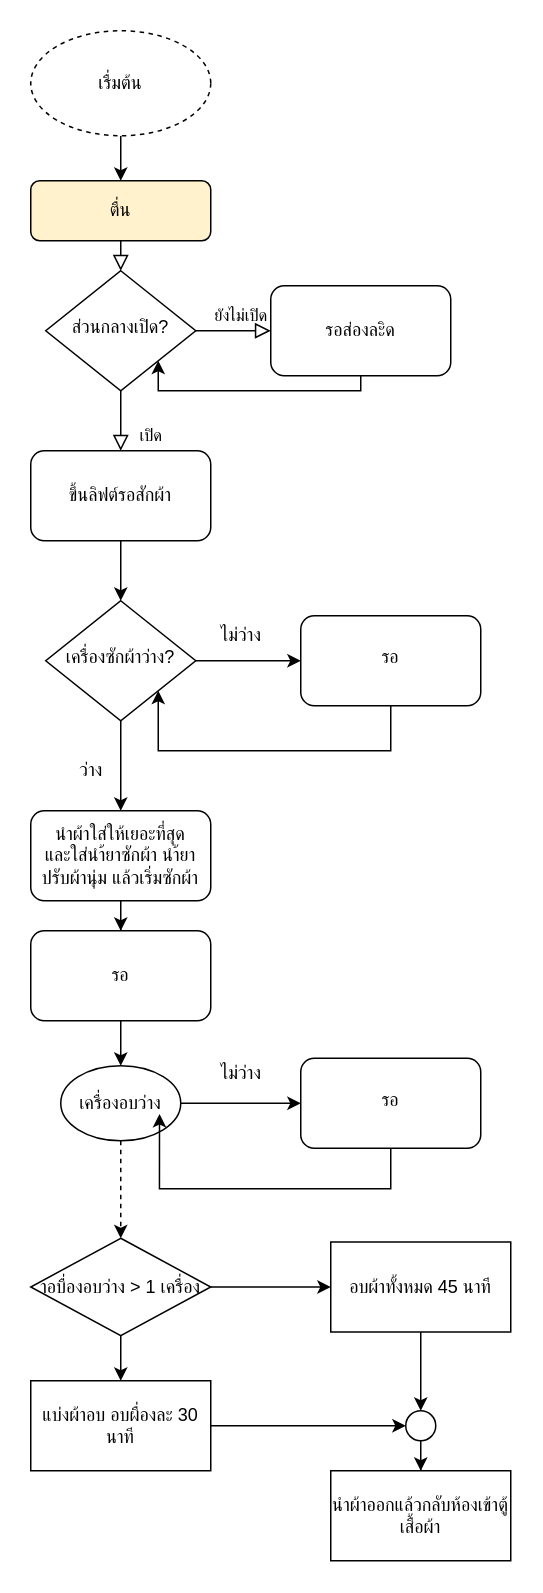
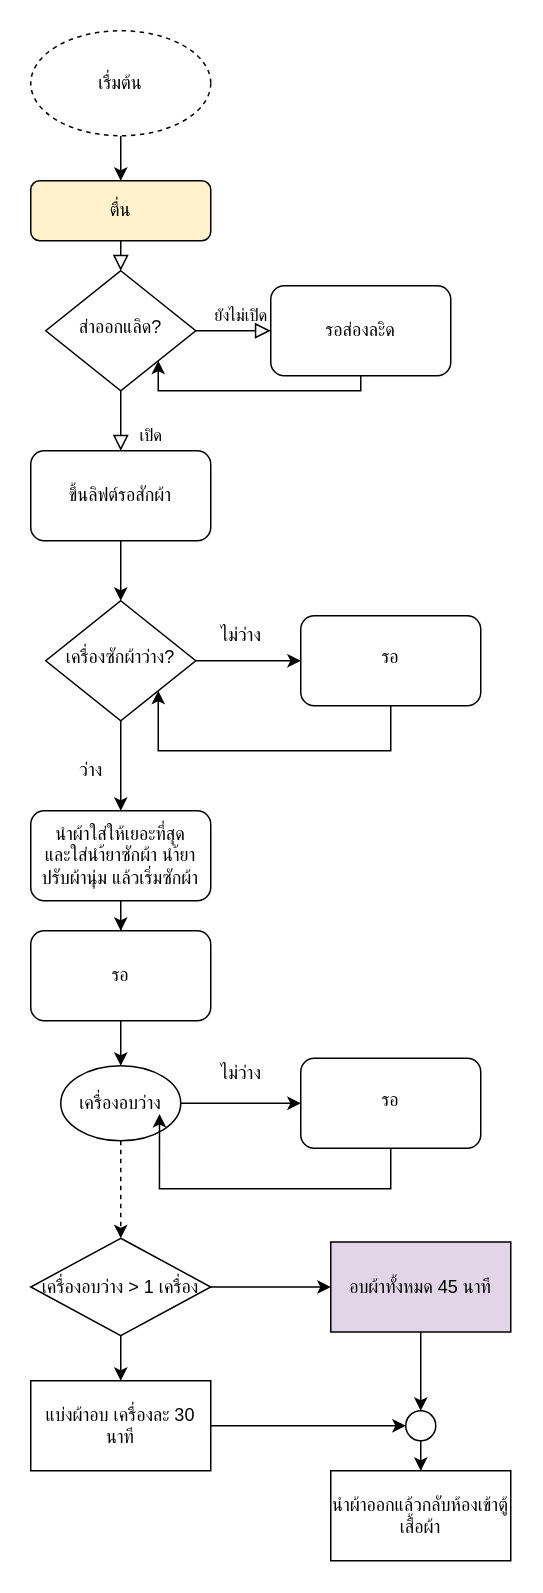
(121, 328) -> (121, 328)
(421, 1287) -> (421, 1287)
(121, 1288) -> (121, 1288)
(121, 1426) -> (121, 1426)
